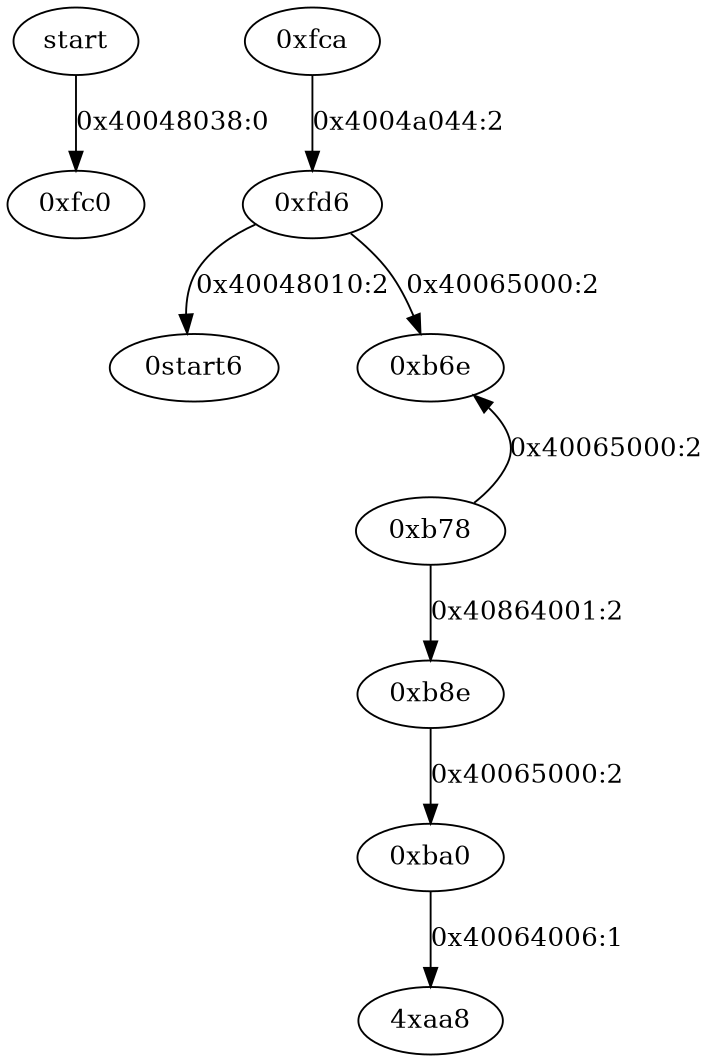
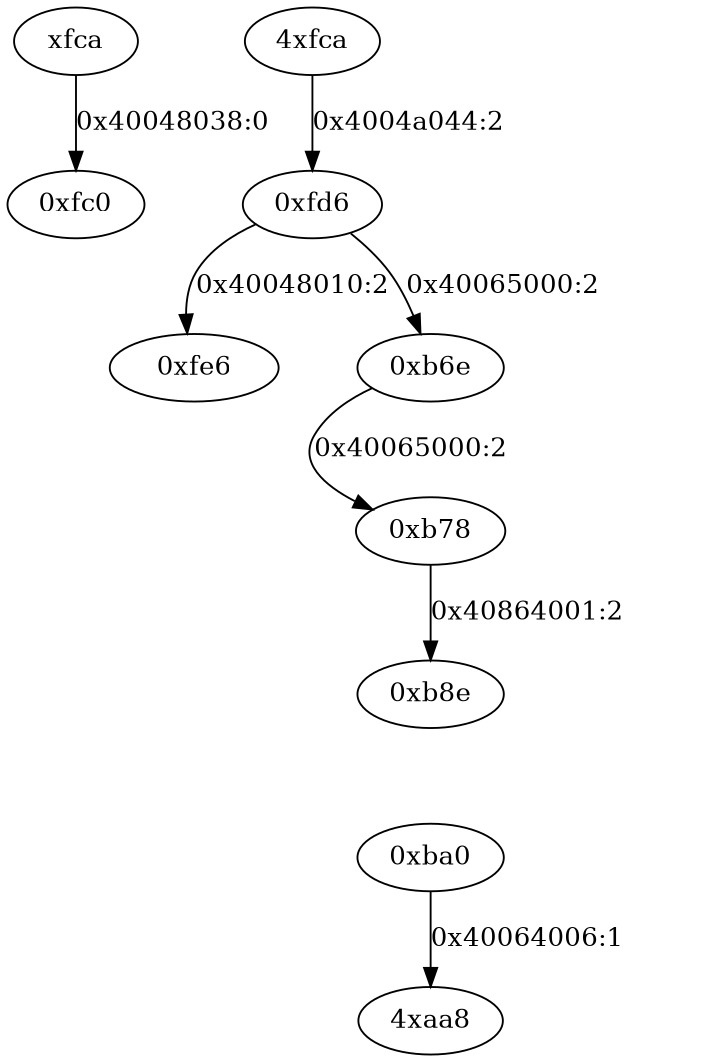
(76, 41) -> (76, 41)
(312, 41) -> (312, 41)
(194, 368) -> (194, 368)
(509, 458) -> (312, 441)
(431, 766) -> none
